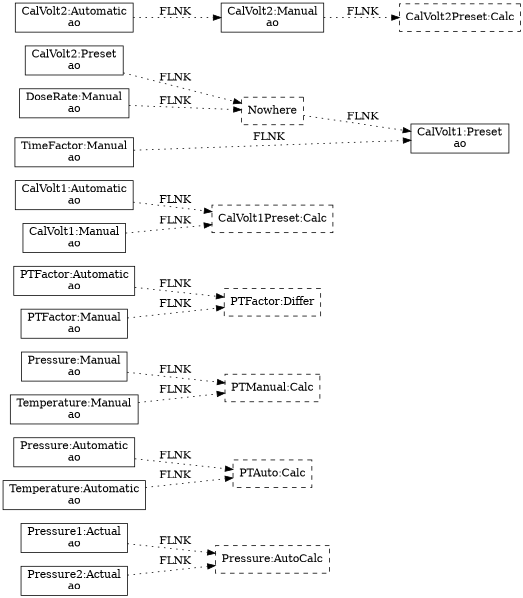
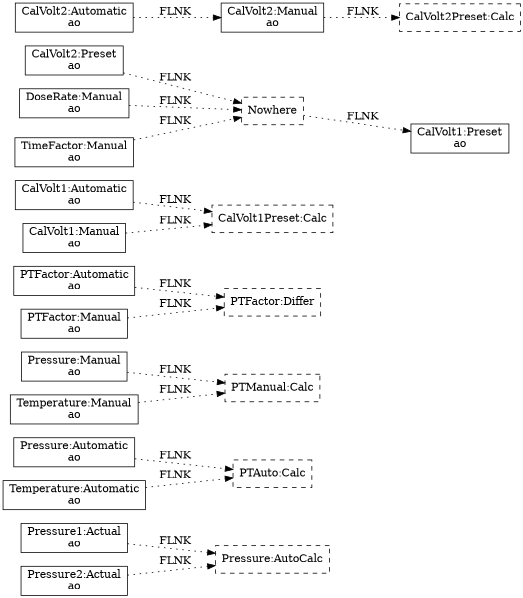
(268, 145) -> (184, 129)
